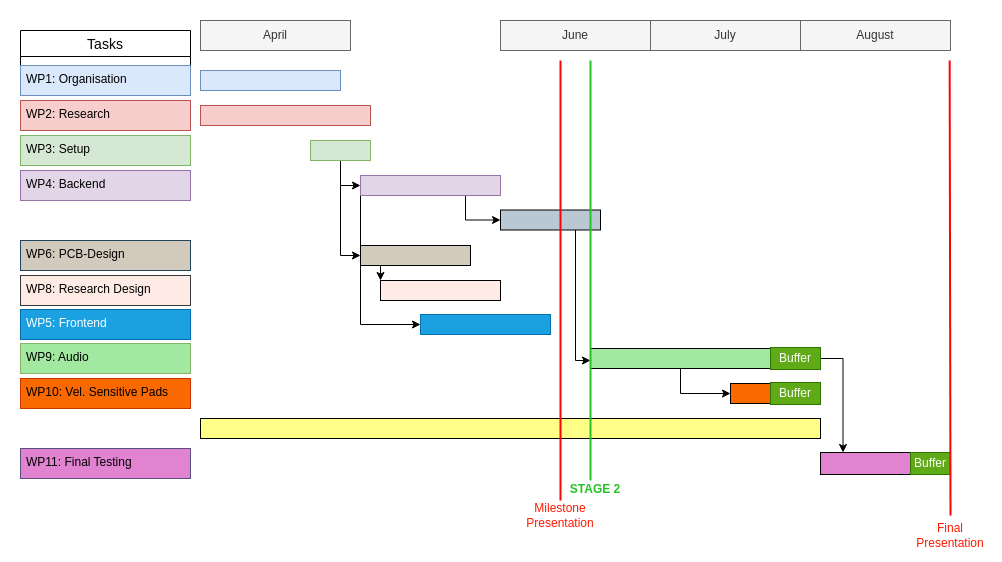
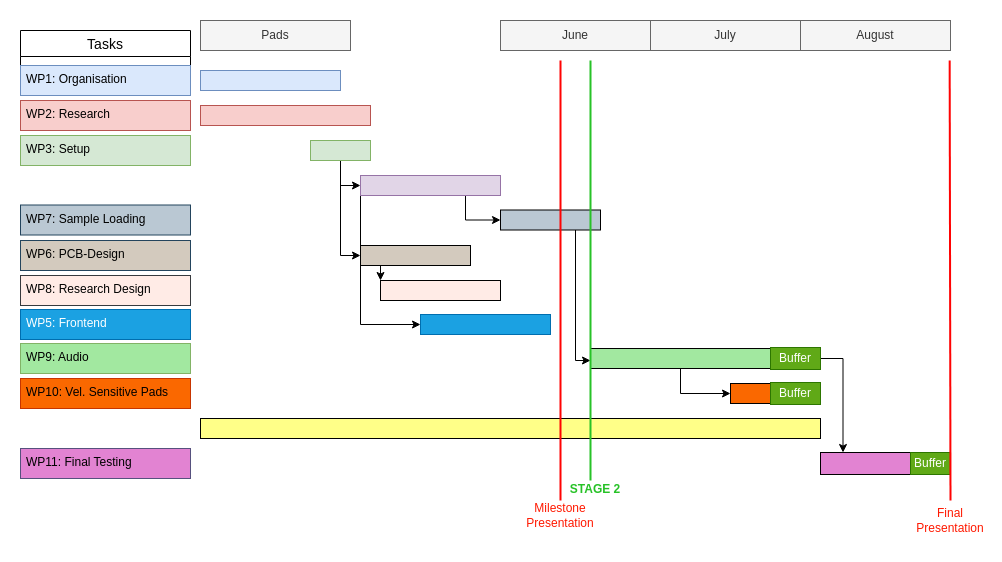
(276, 36) -> (276, 36)
(106, 186) -> none
none -> (106, 220)
(951, 536) -> (951, 521)
